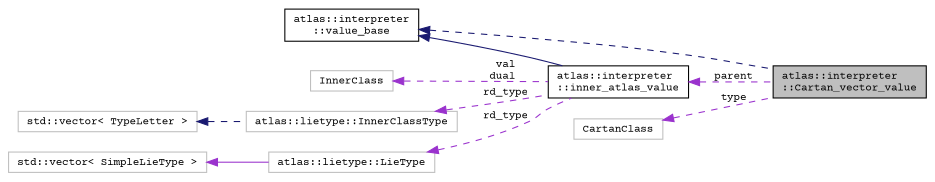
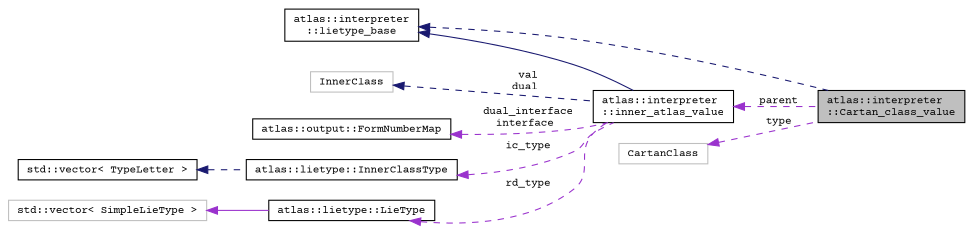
(352, 25) -> (352, 25)
(476, 81) -> (499, 94)
(850, 82) -> (891, 107)
(503, 92) -> (525, 146)
(108, 122) -> (108, 170)
(352, 122) -> (352, 170)
none -> (352, 129)
(352, 162) -> (352, 210)
